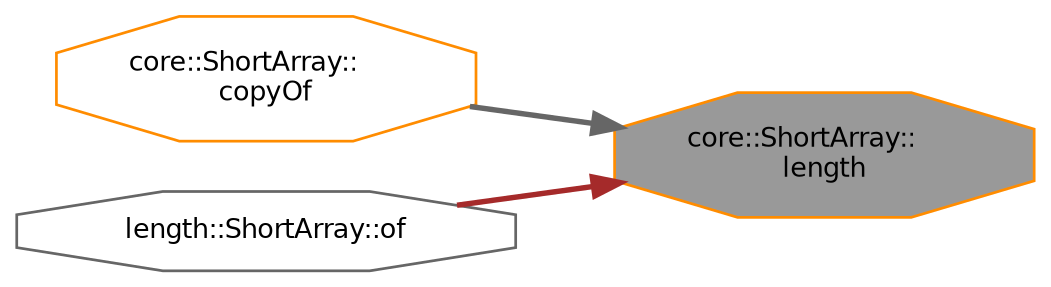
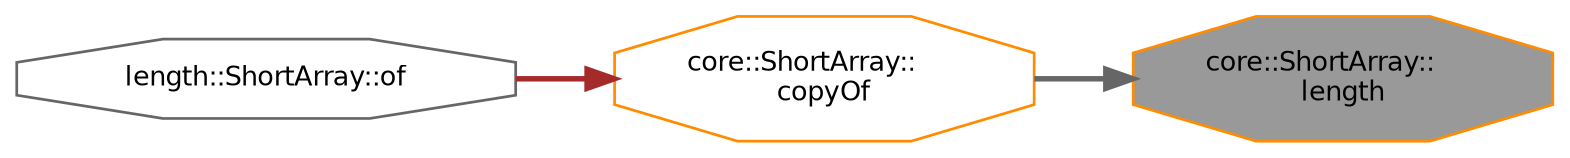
(525, 196) -> (551, 79)
